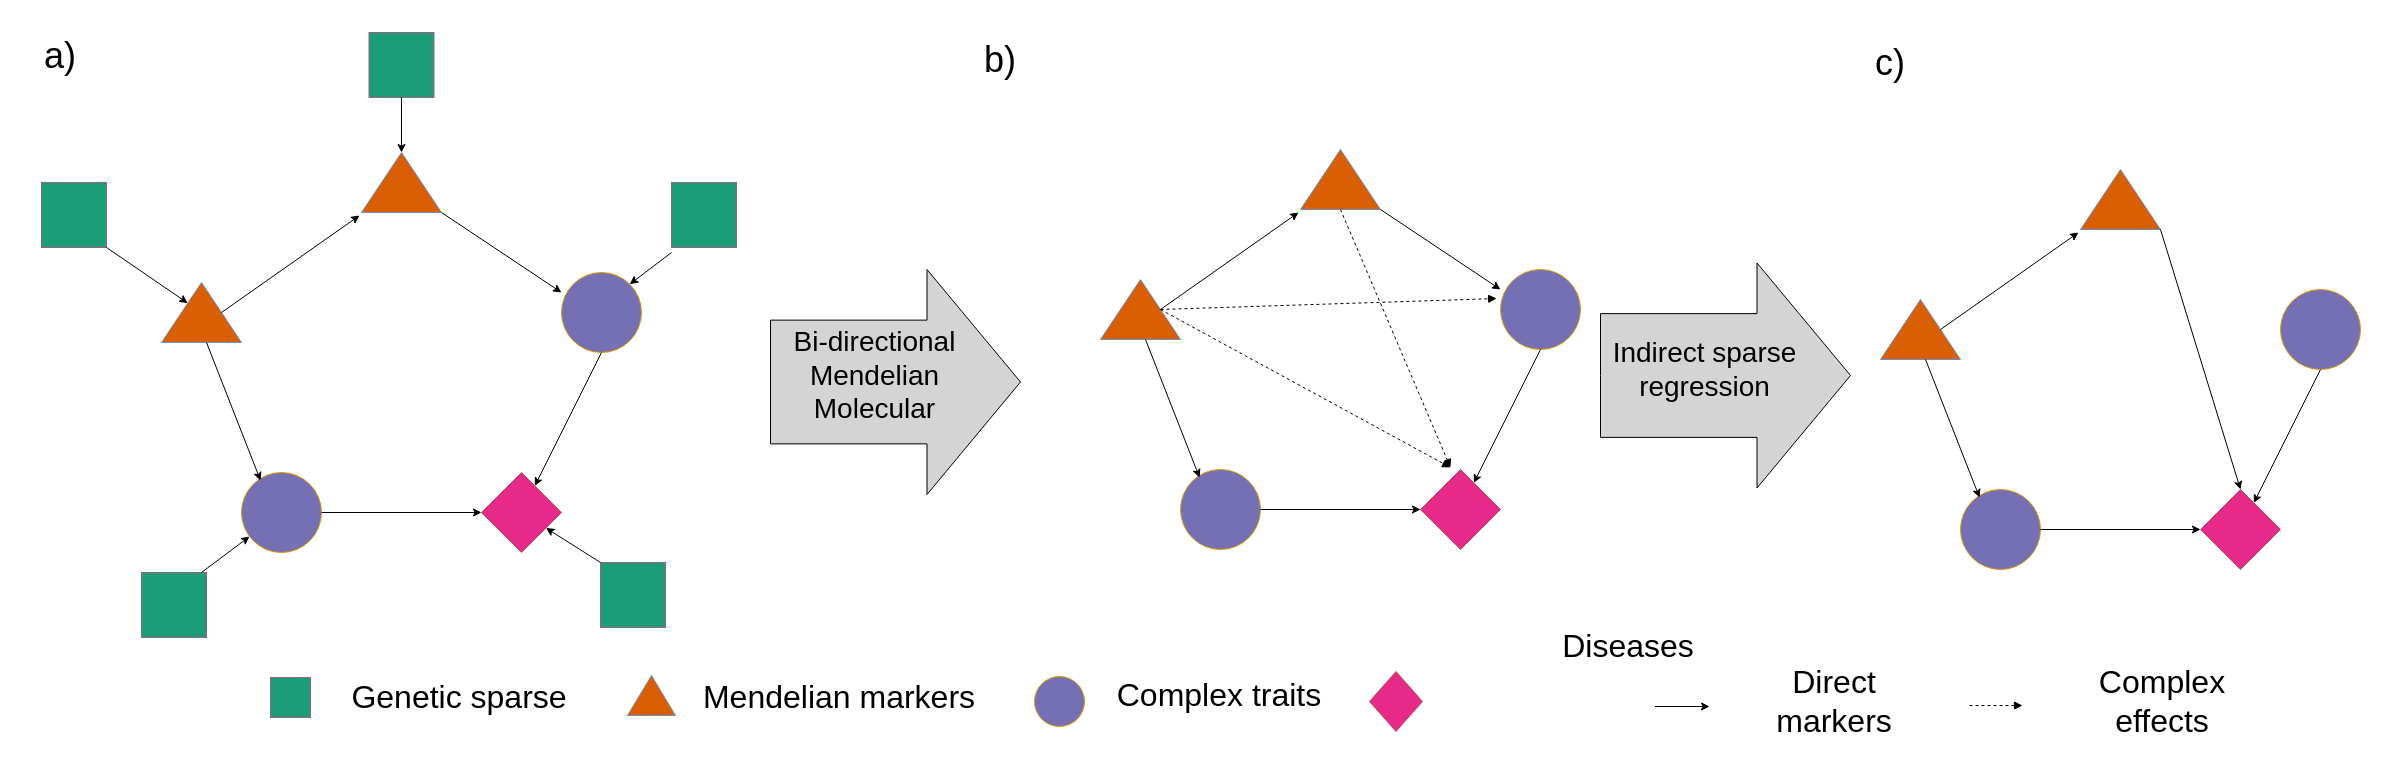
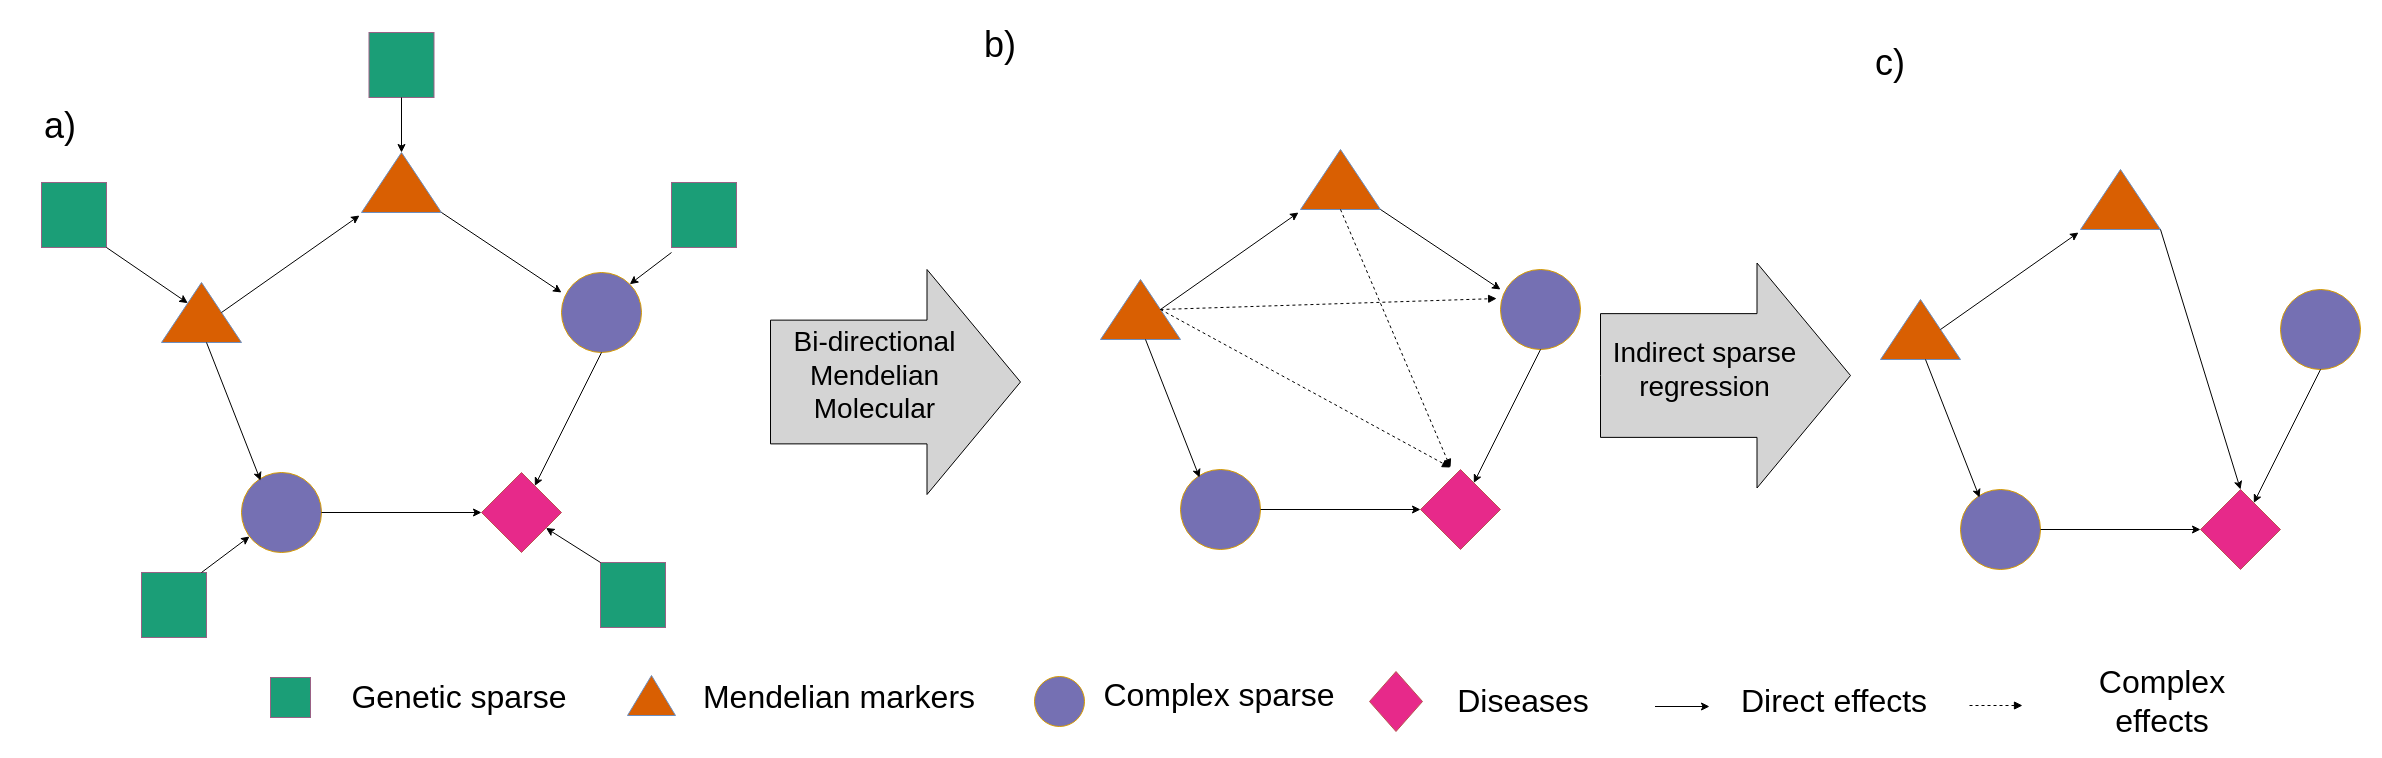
(61, 56) -> (61, 126)
(1001, 60) -> (1001, 45)
(1628, 647) -> (1523, 702)
(1220, 696) -> (1220, 696)
(1835, 702) -> (1835, 702)
